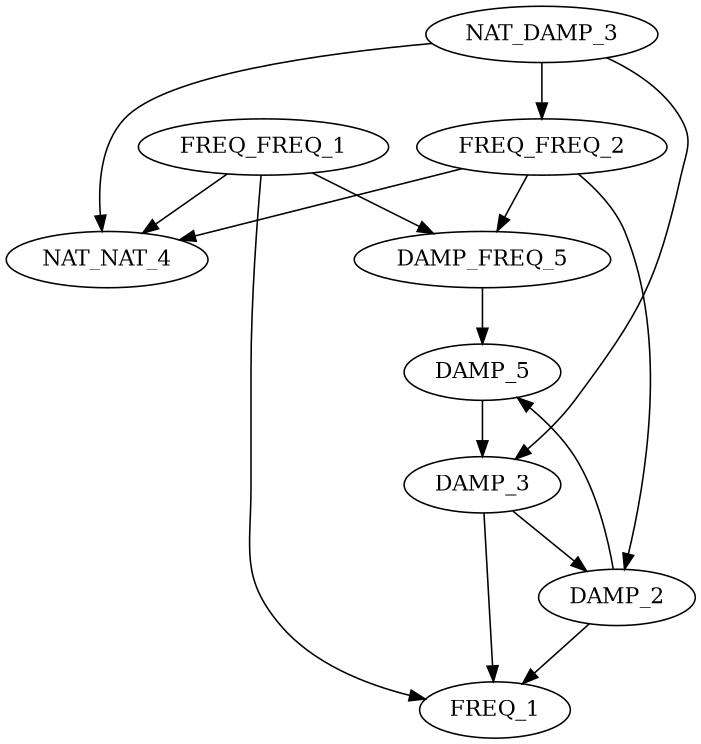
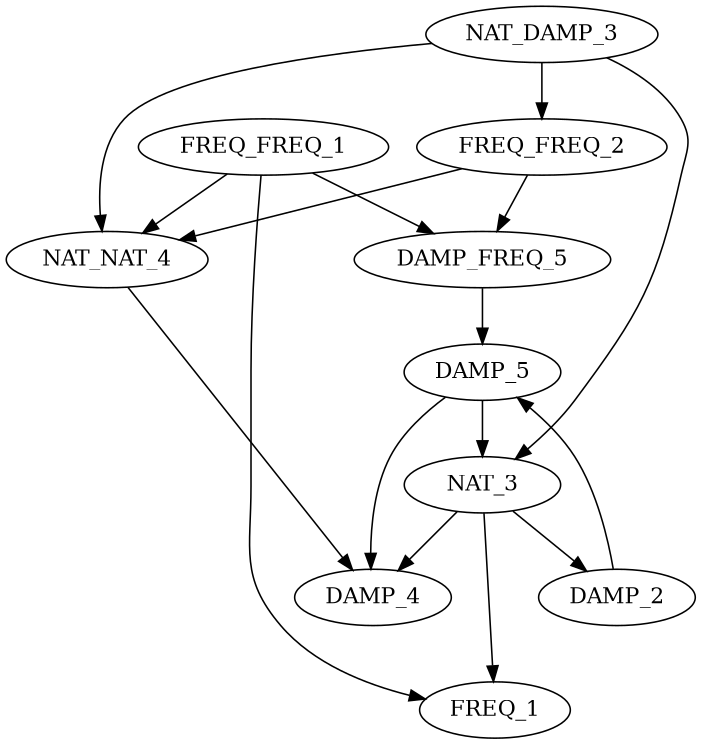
(650, 355) -> none
(482, 485) -> (482, 485)
none -> (373, 597)
(562, 648) -> none
